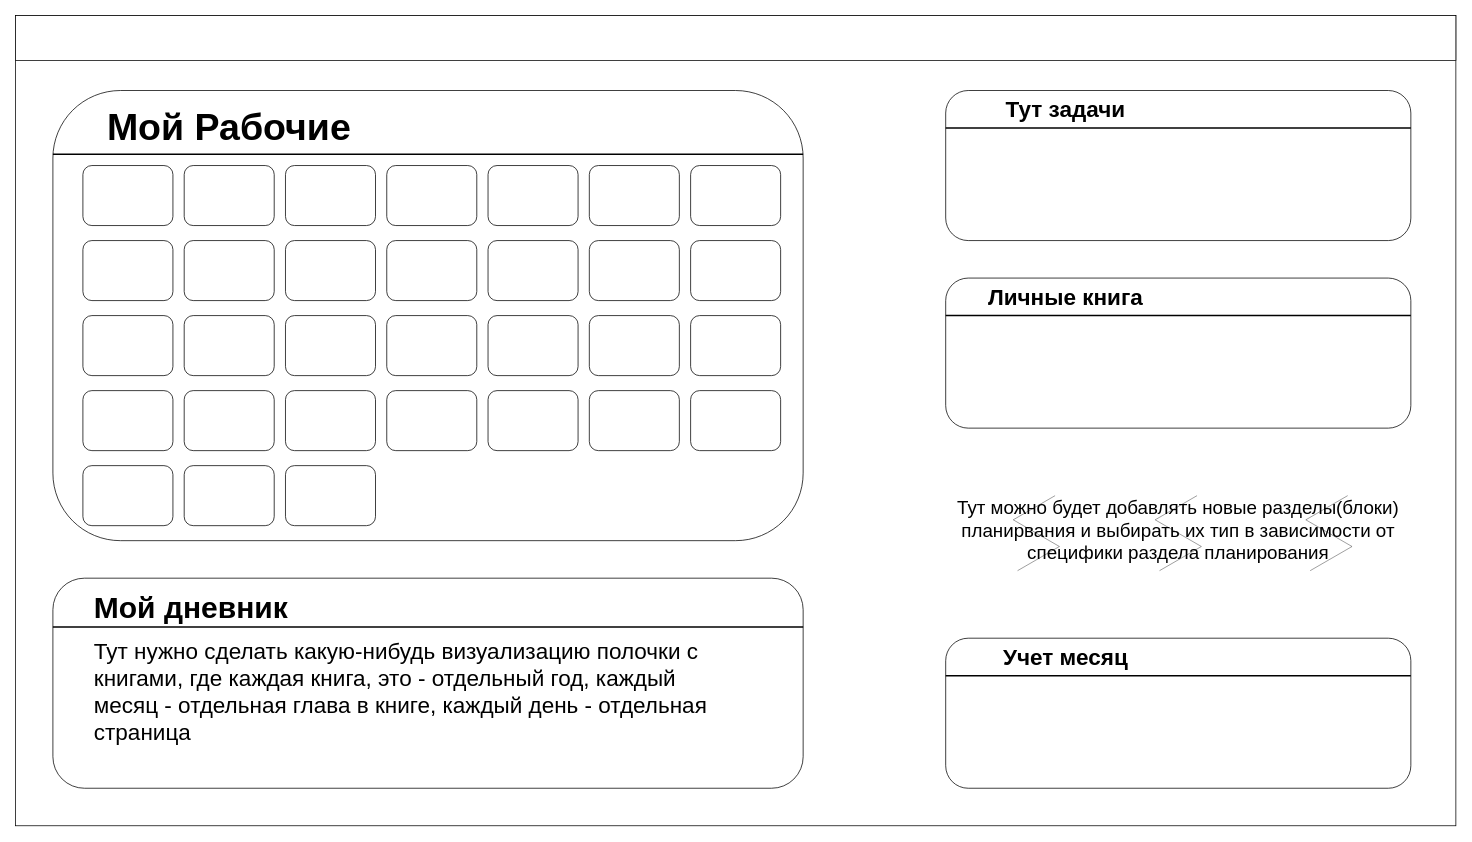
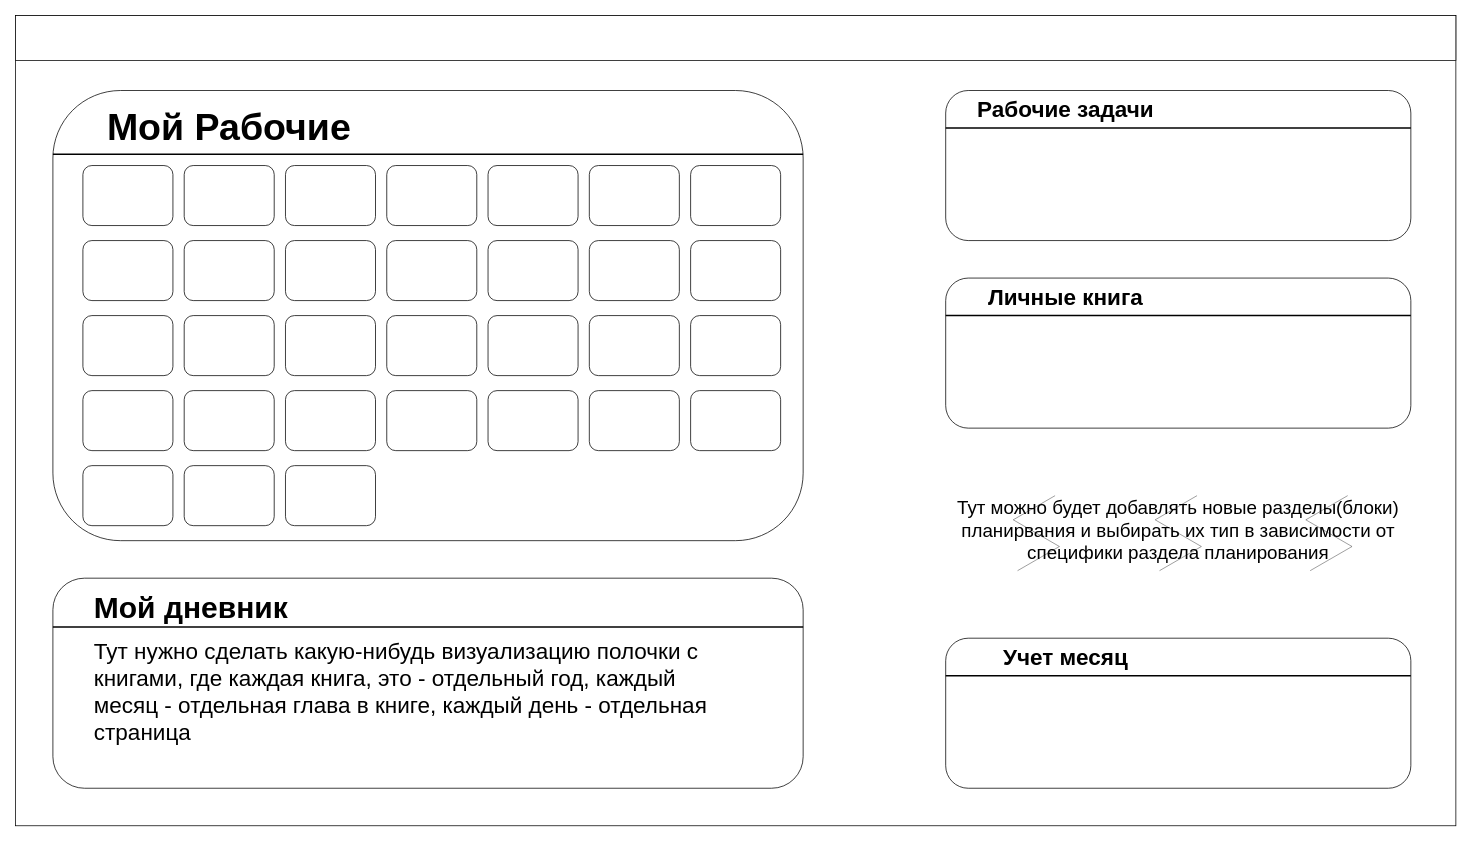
(1065, 109) -> (1065, 109)
